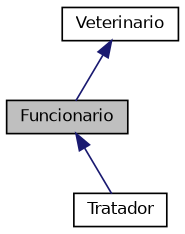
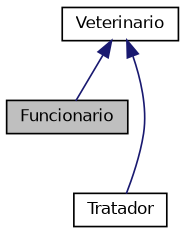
(98, 171) -> (144, 126)
